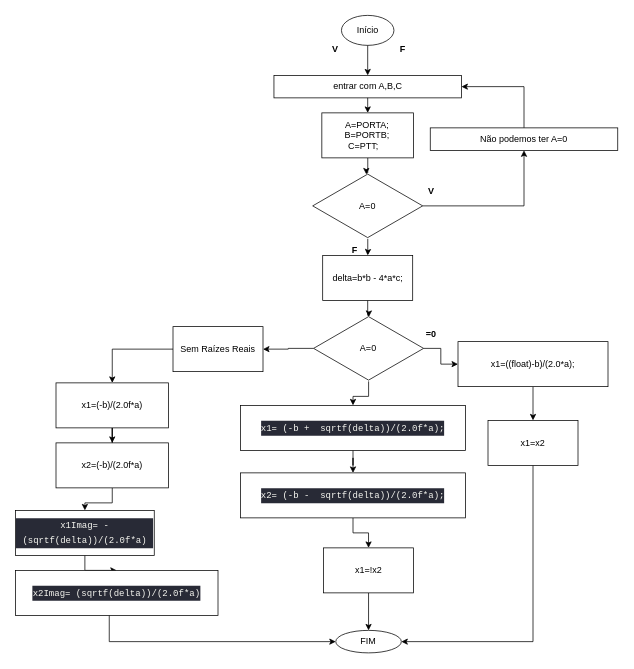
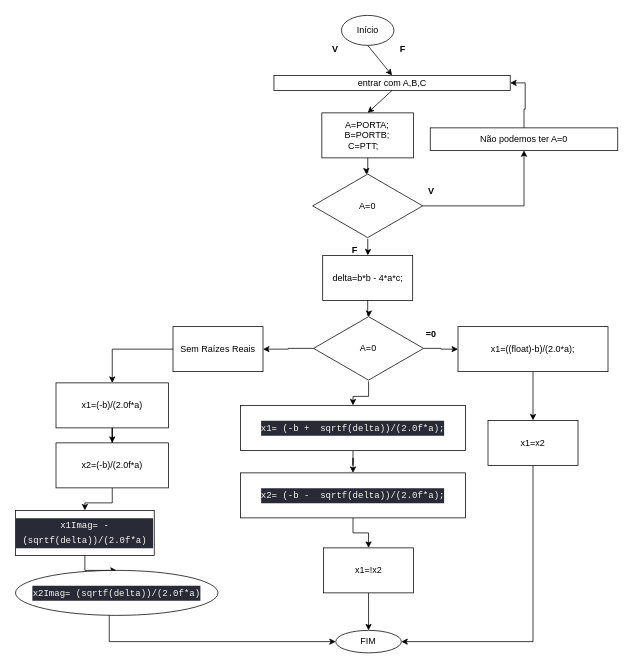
(368, 87) -> (392, 83)
(533, 364) -> (533, 349)
(117, 593) -> (117, 593)
